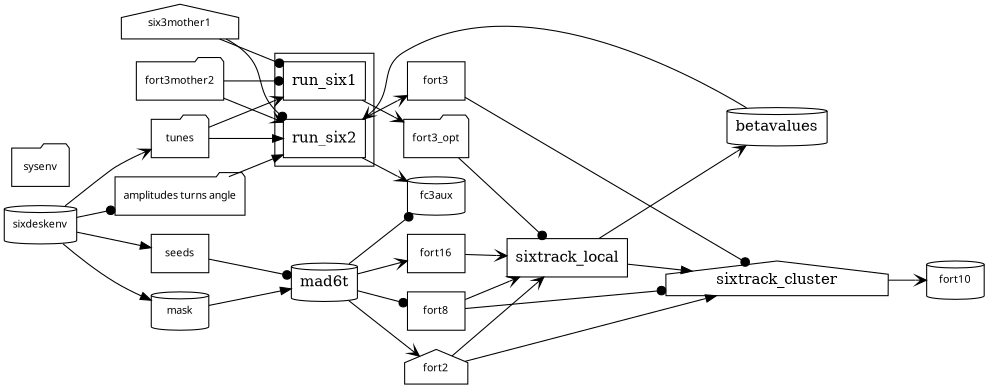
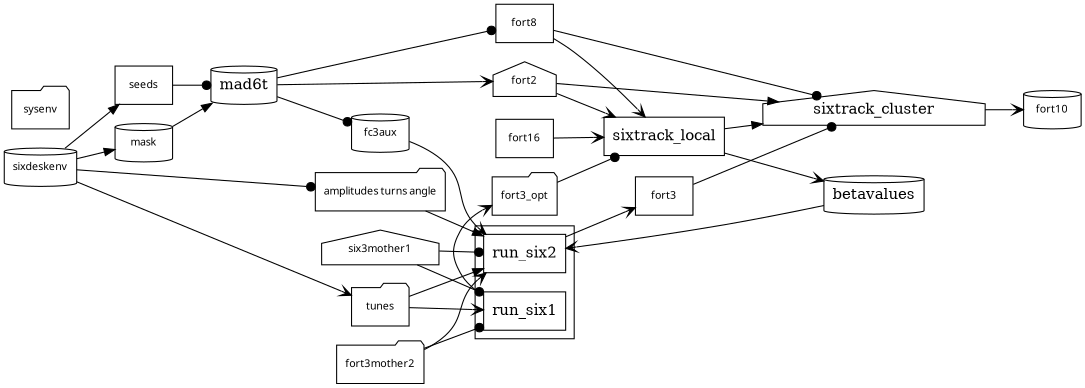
(381, 168) -> (454, 175)
(377, 269) -> none
